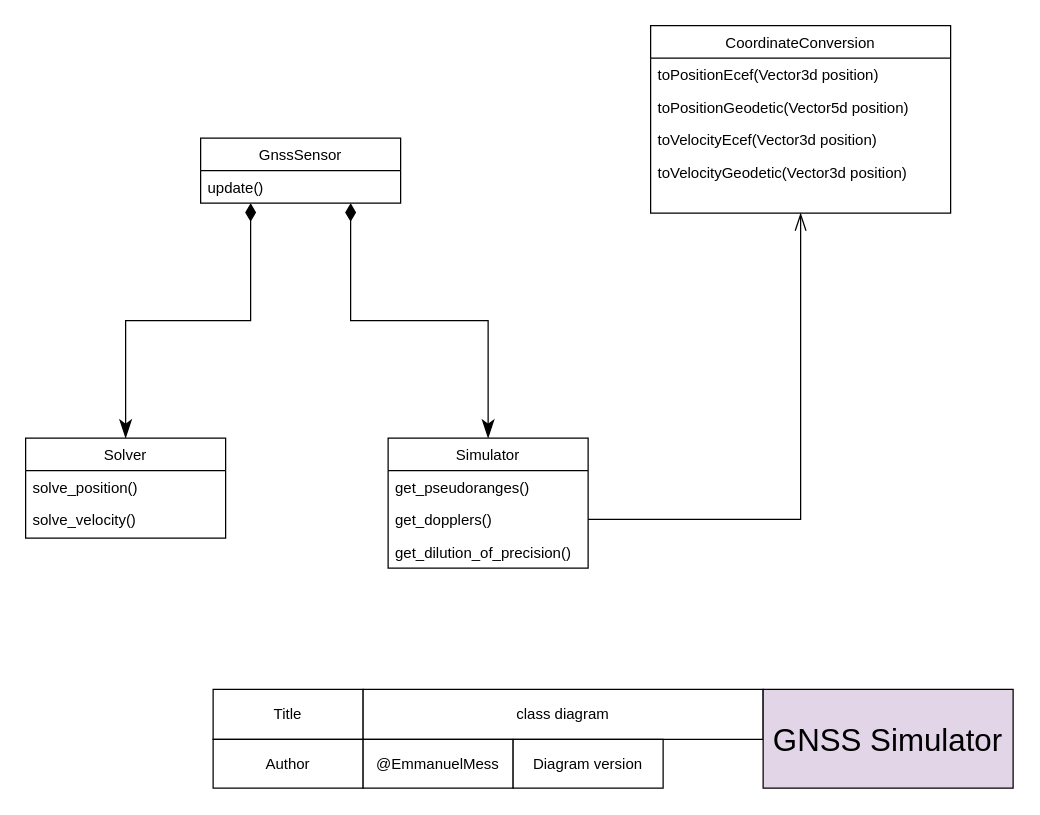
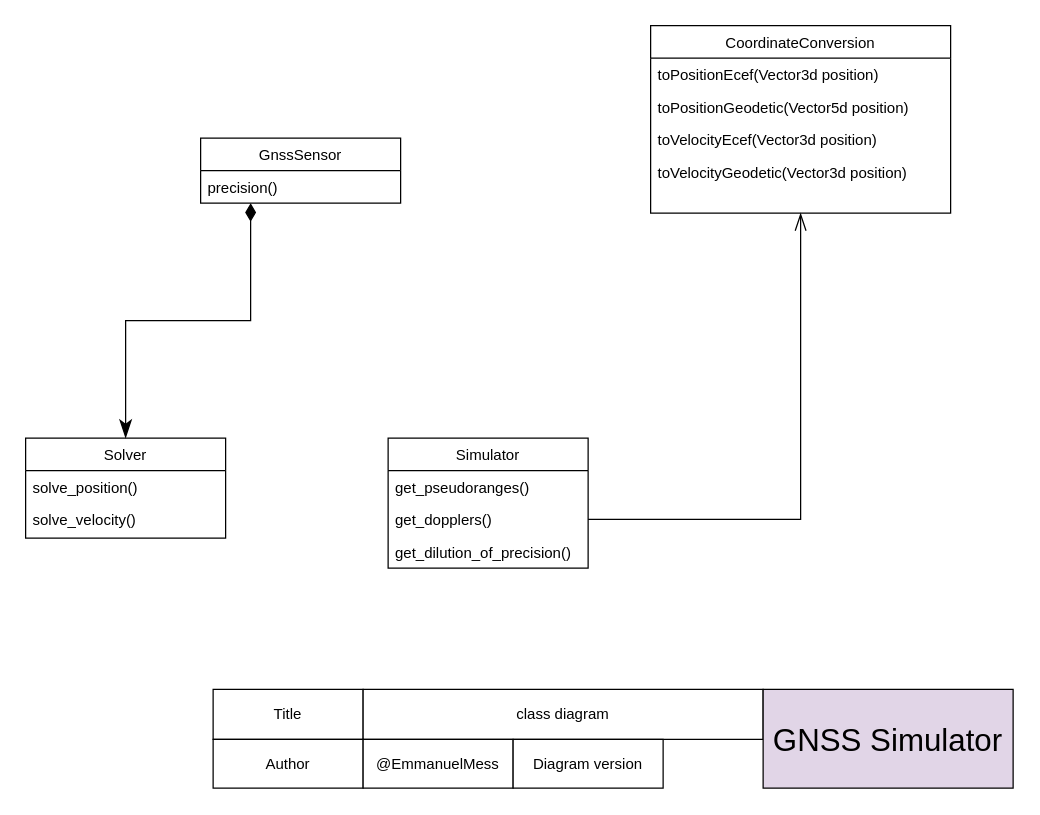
(241, 188) -> (250, 188)
(421, 321) -> none
